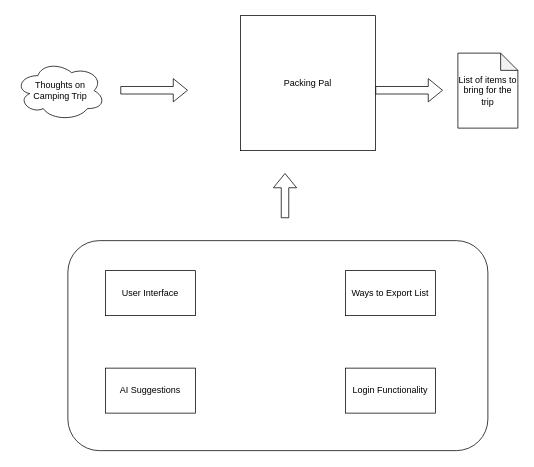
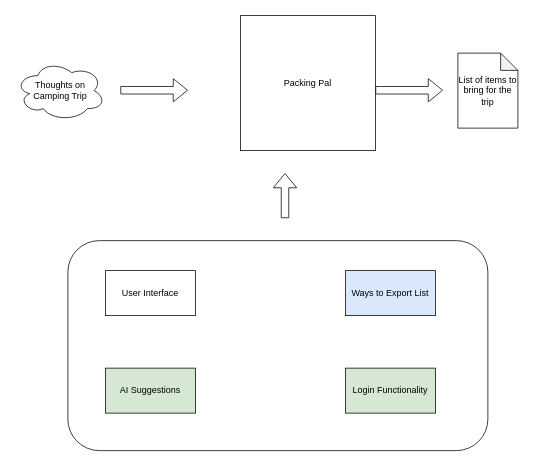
(390, 293) -> (390, 293)
(150, 390) -> (150, 390)
(390, 390) -> (390, 390)
